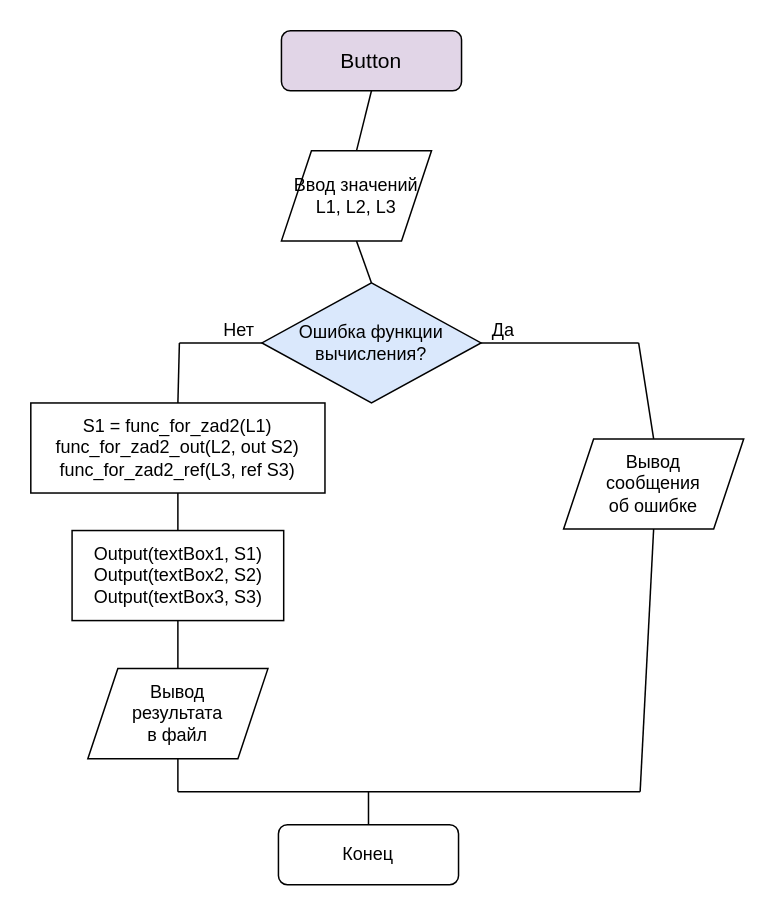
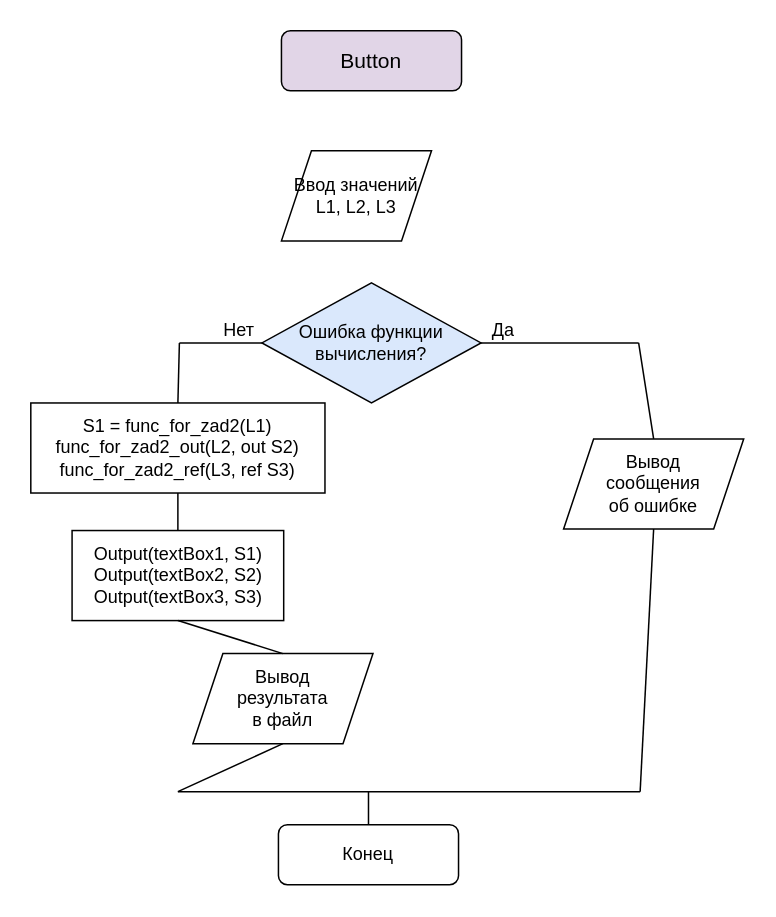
(364, 120) -> none
(364, 262) -> none
(178, 713) -> (283, 698)
